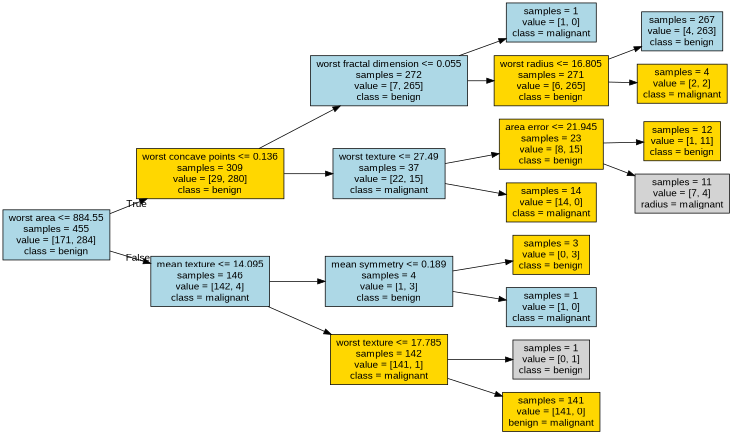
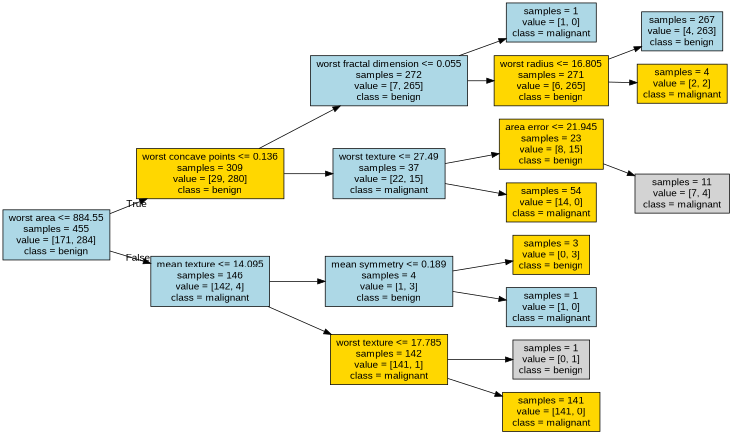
(682, 141) -> none
(682, 194) -> (682, 194)
(551, 202) -> (551, 202)
(551, 412) -> (551, 412)
